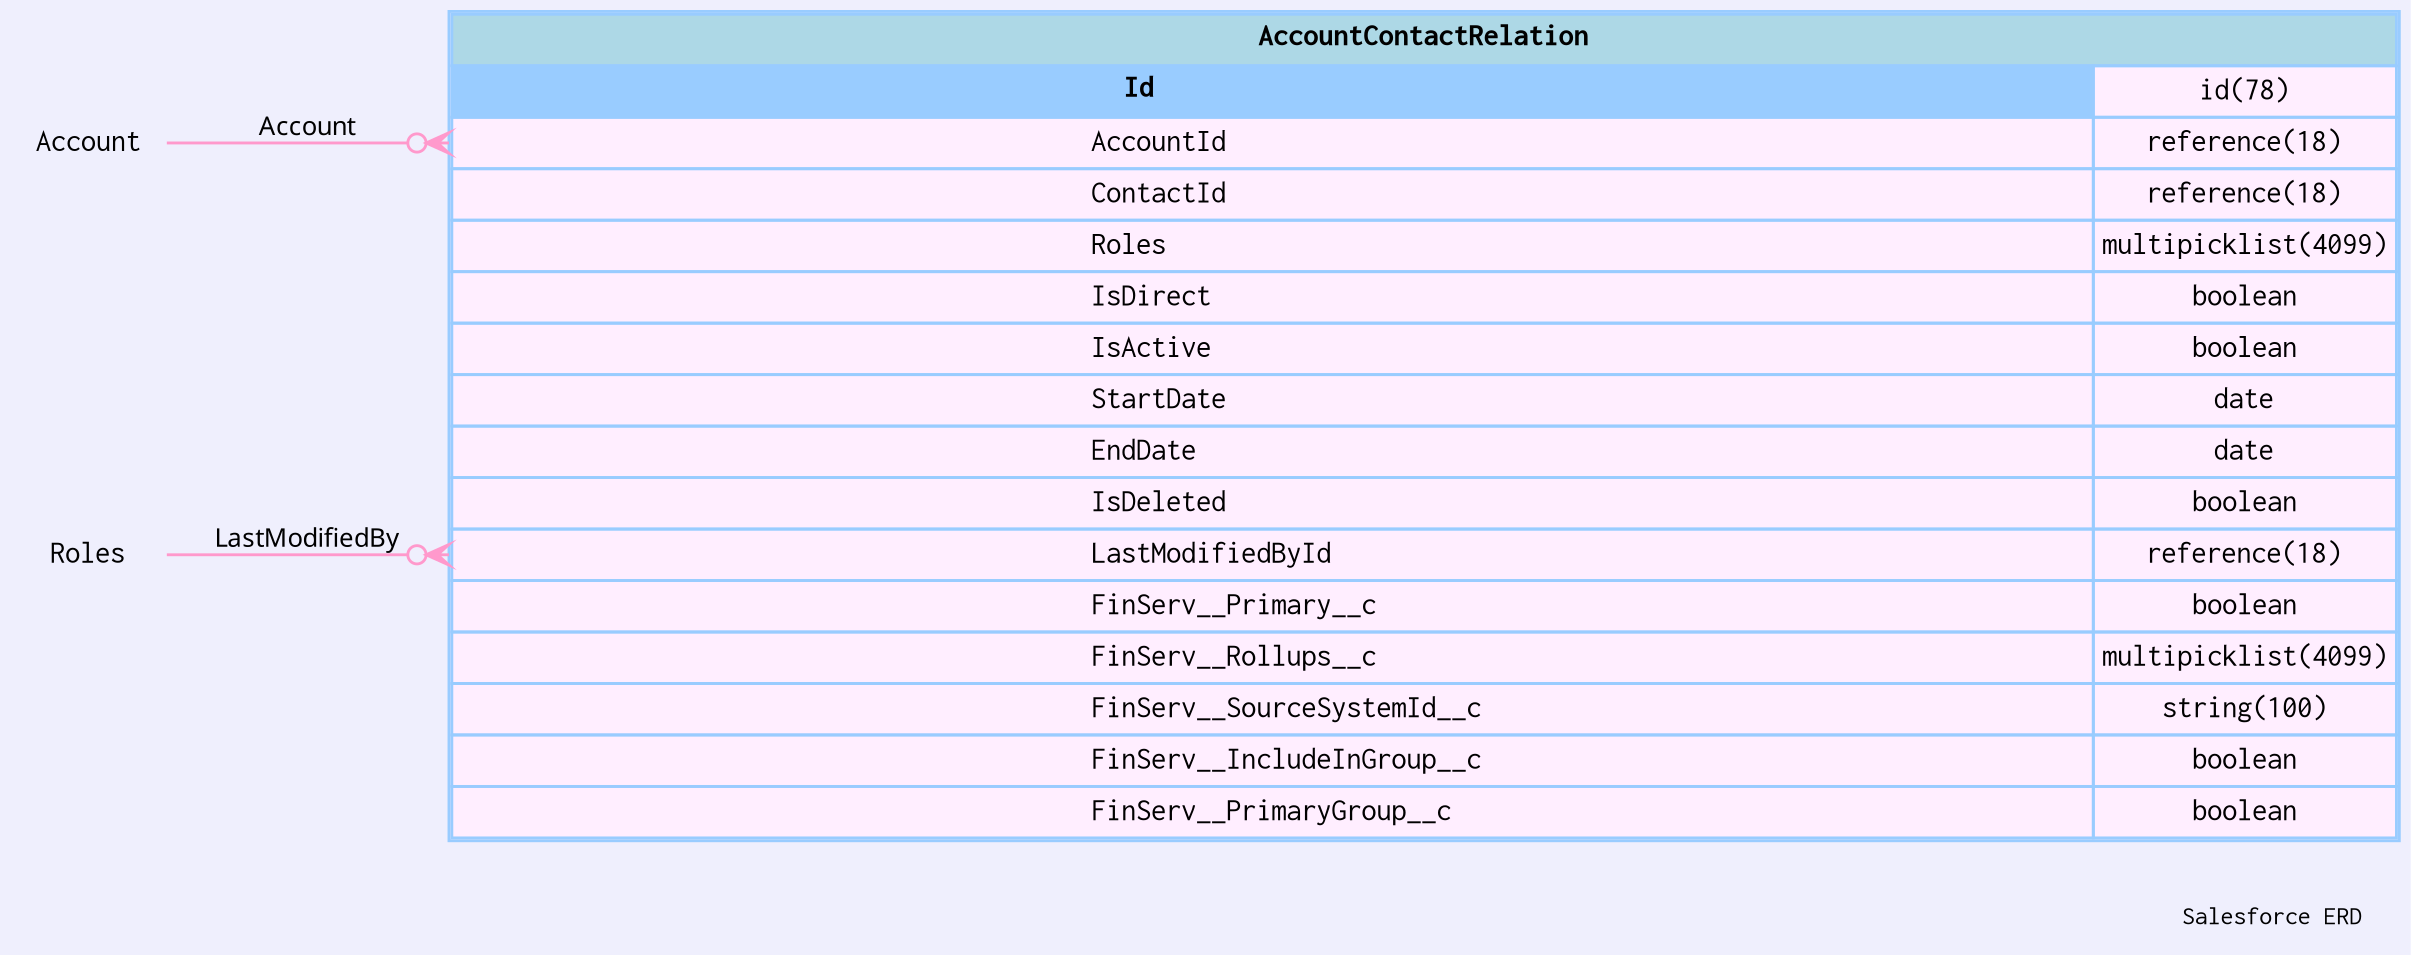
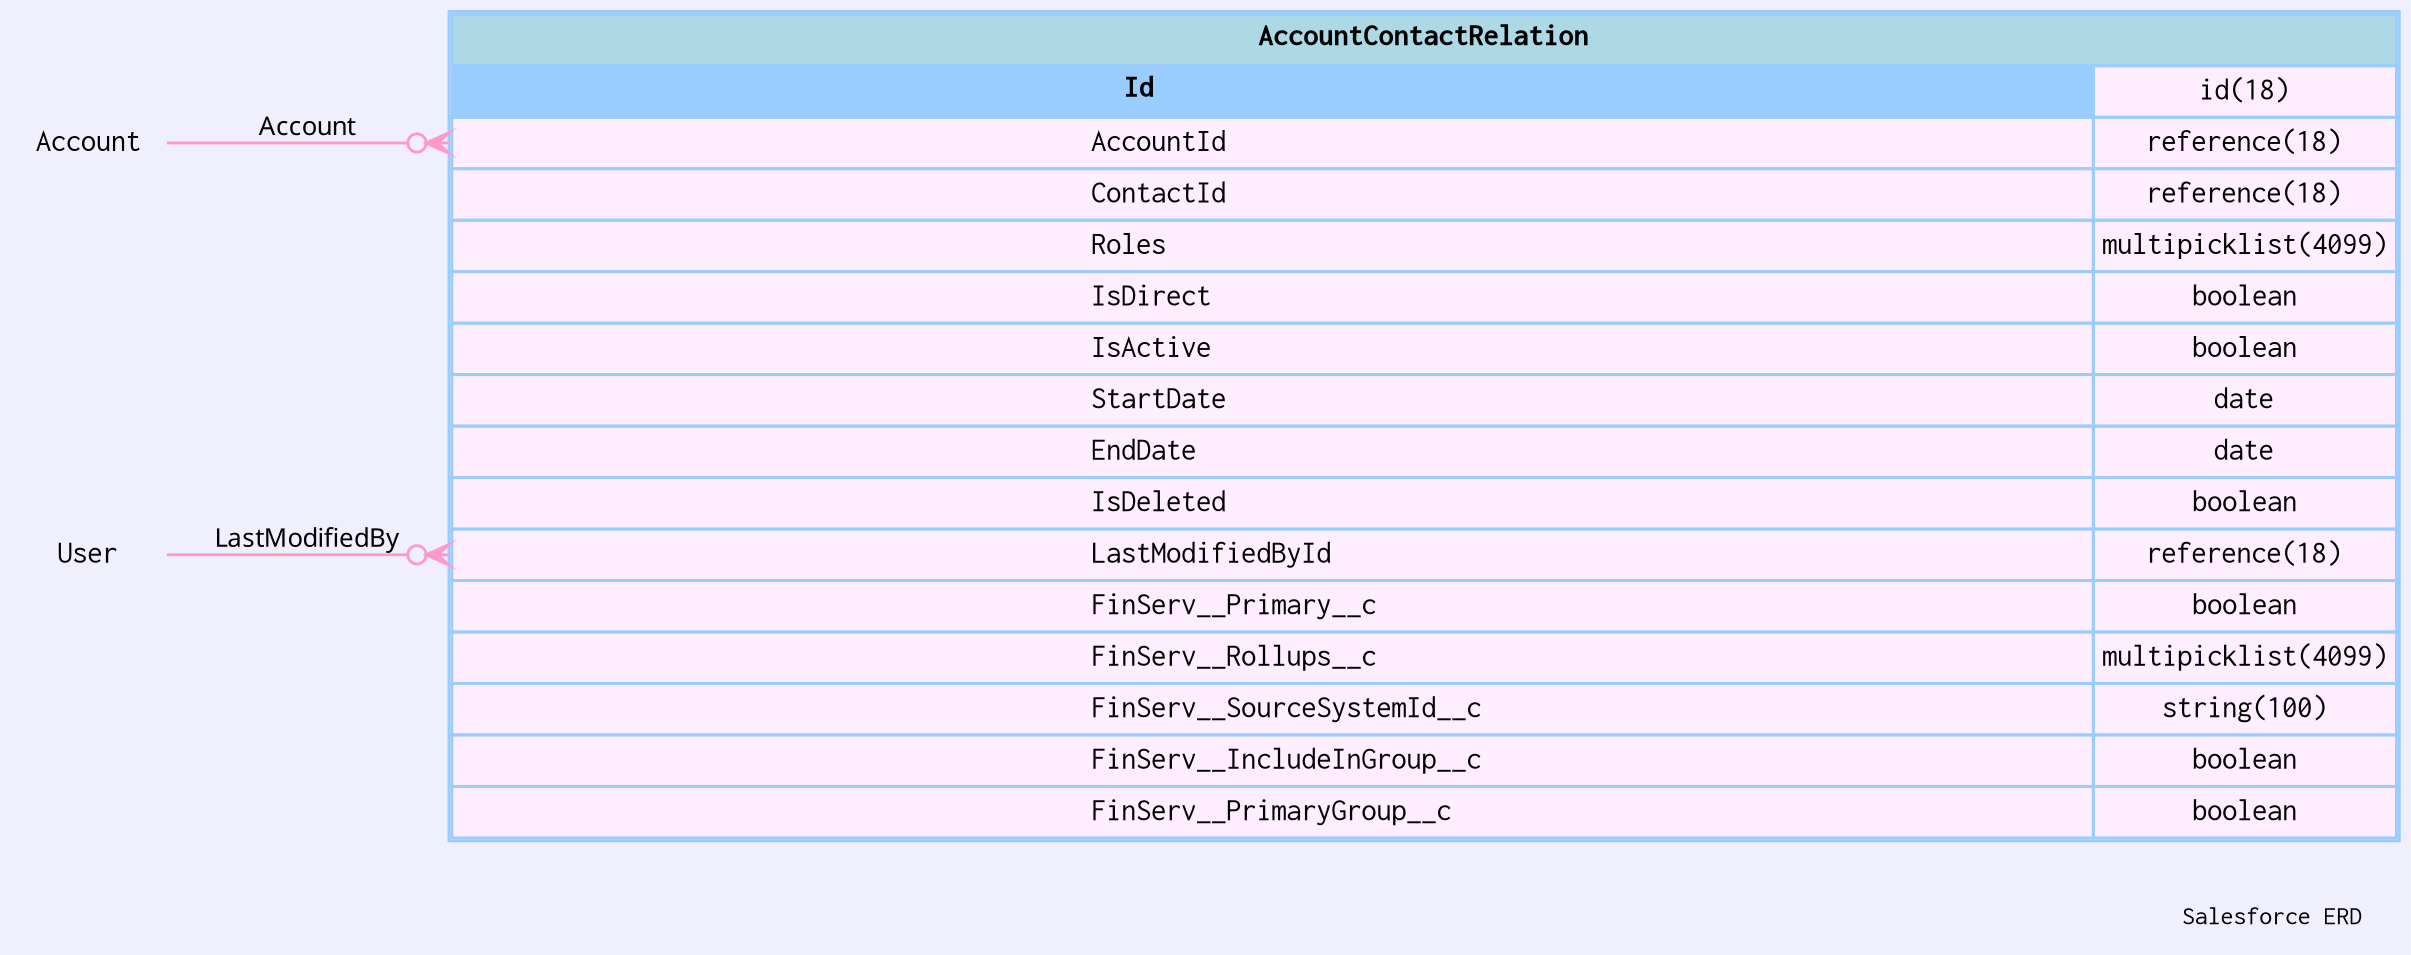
(2245, 90) -> (2245, 90)
(89, 555) -> (89, 555)
